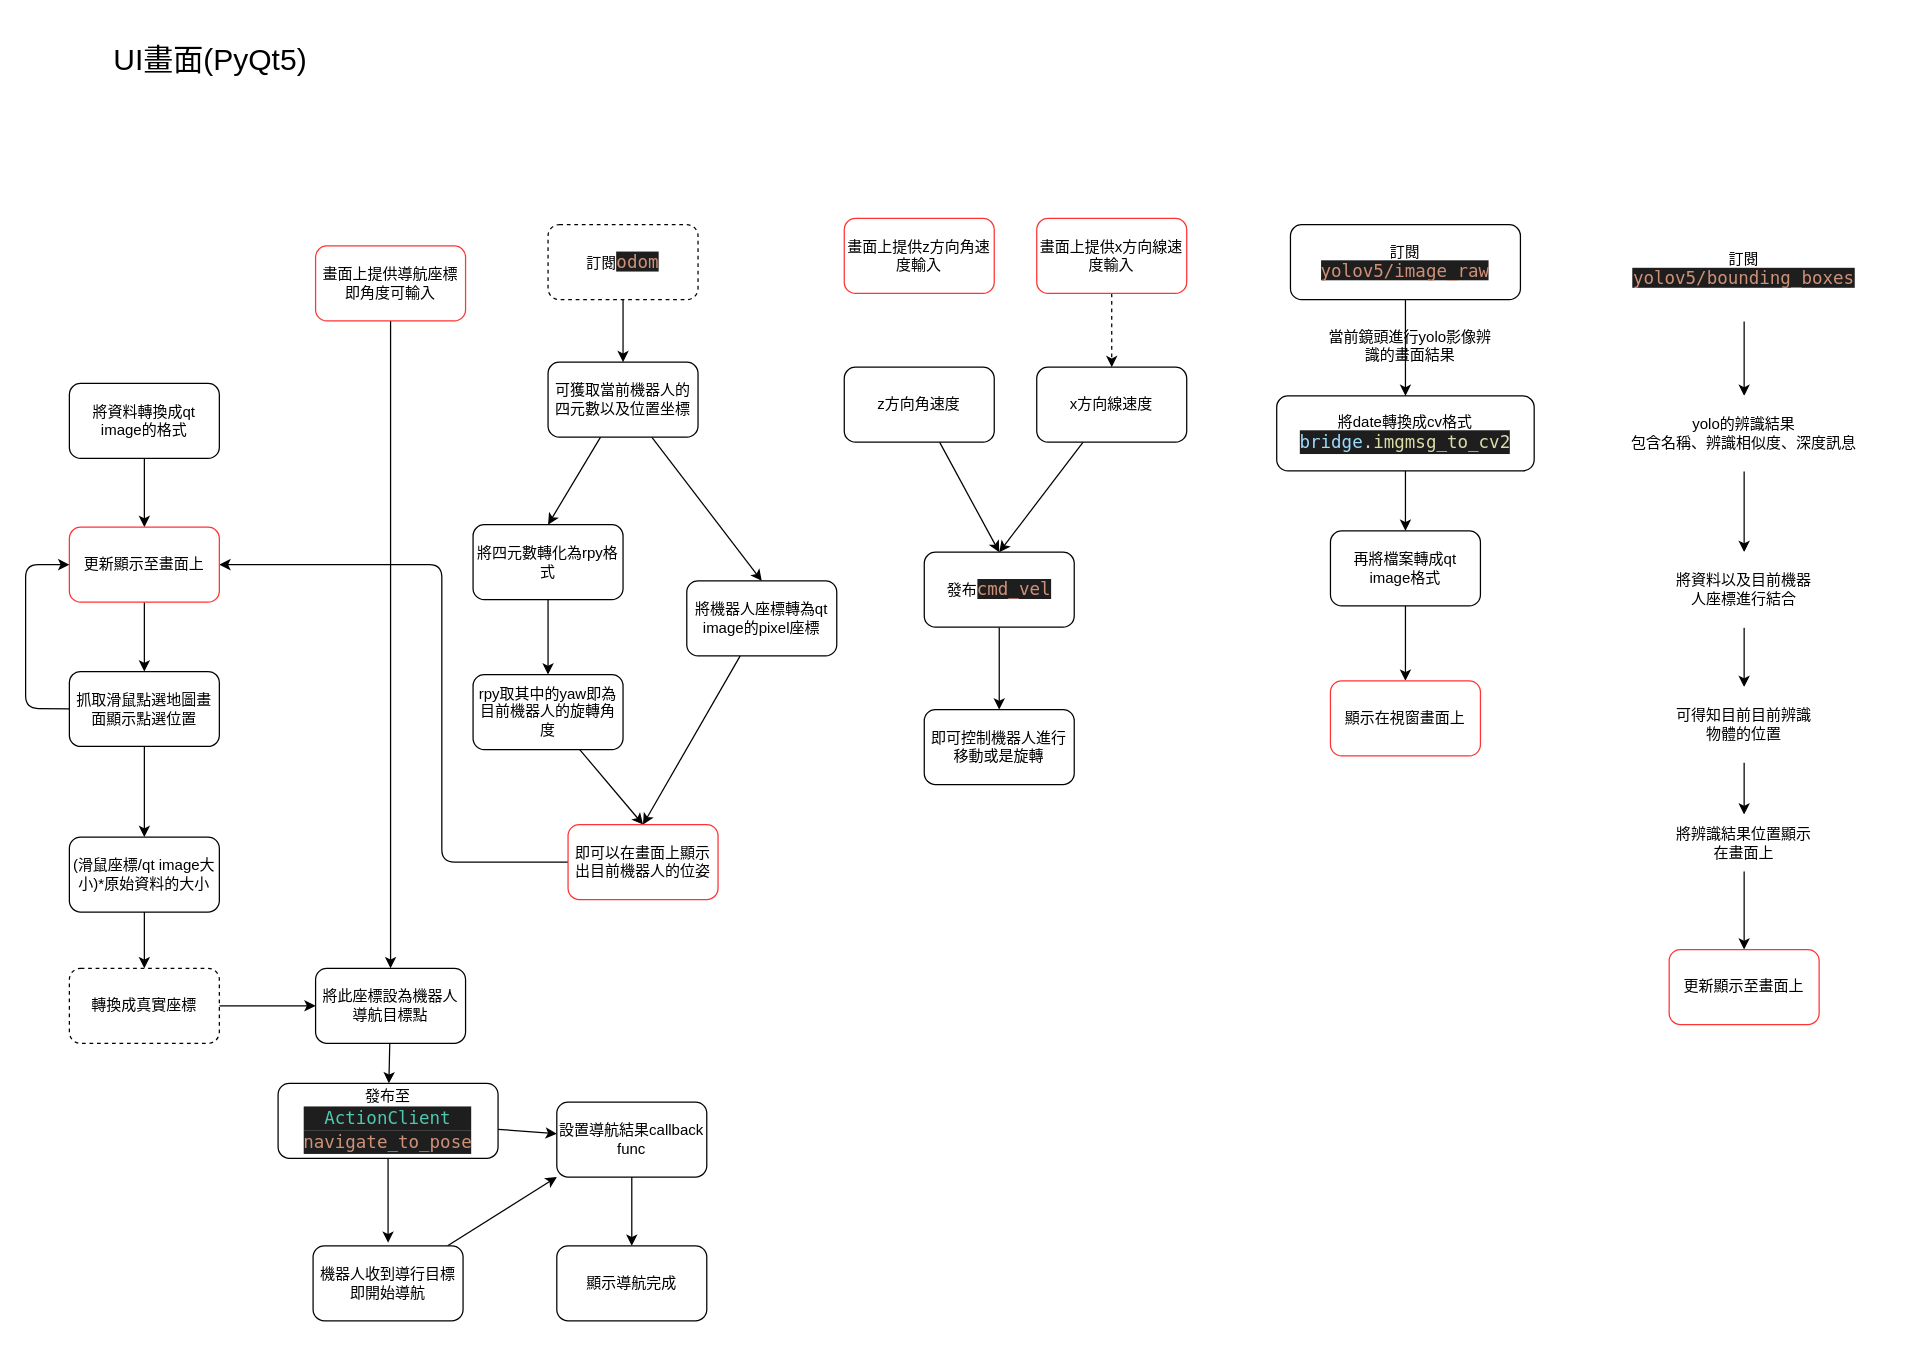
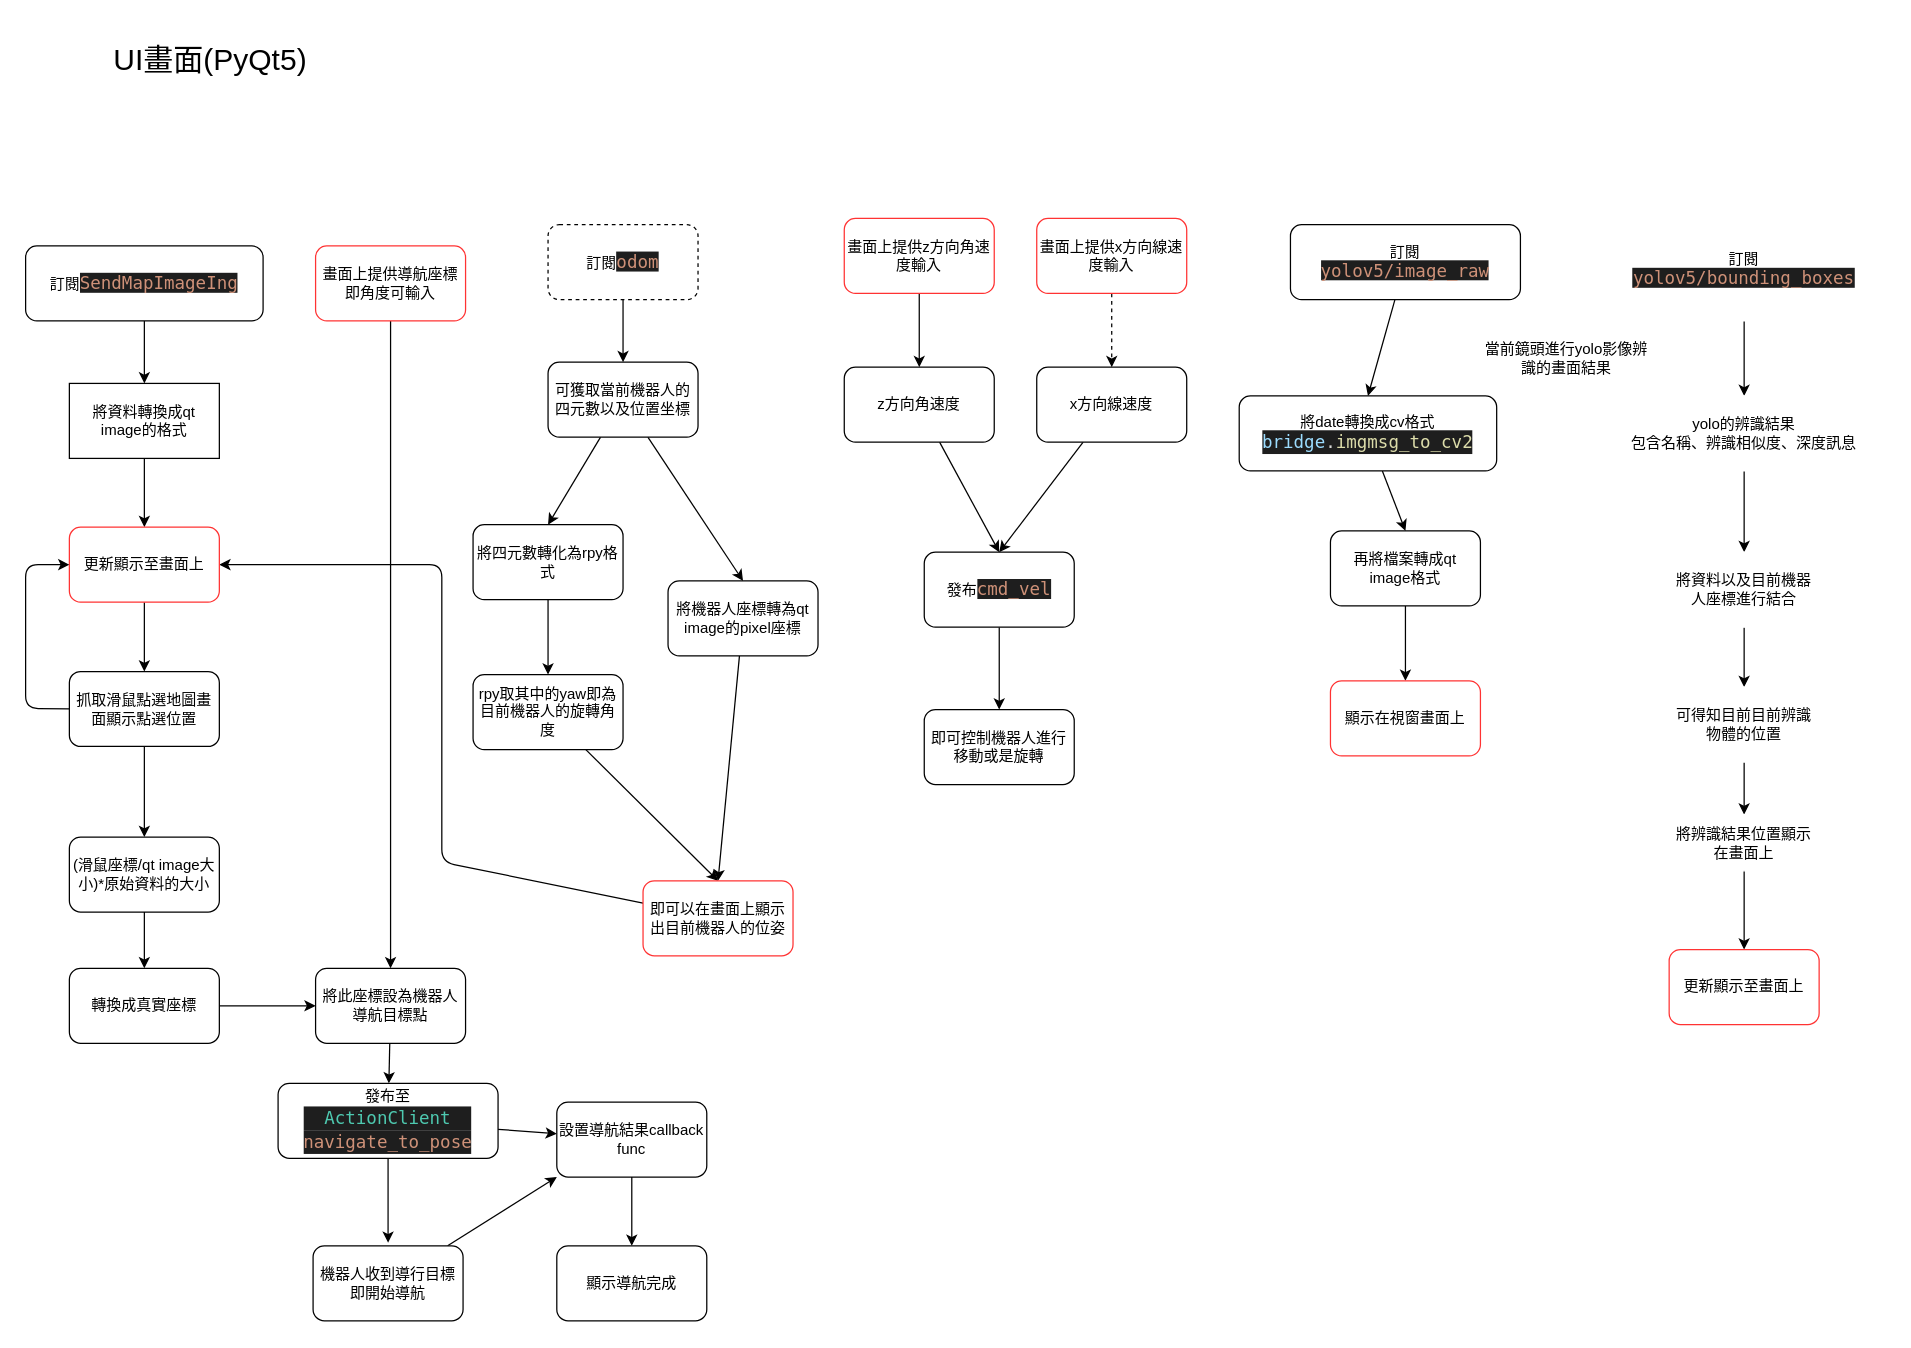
none -> (144, 283)
none -> (919, 326)
(1411, 346) -> (1567, 358)
none -> (144, 348)
(144, 421) -> (144, 421)
(1406, 433) -> (1368, 433)
(762, 618) -> (743, 618)
(643, 862) -> (718, 918)
(144, 1006) -> (144, 1006)
